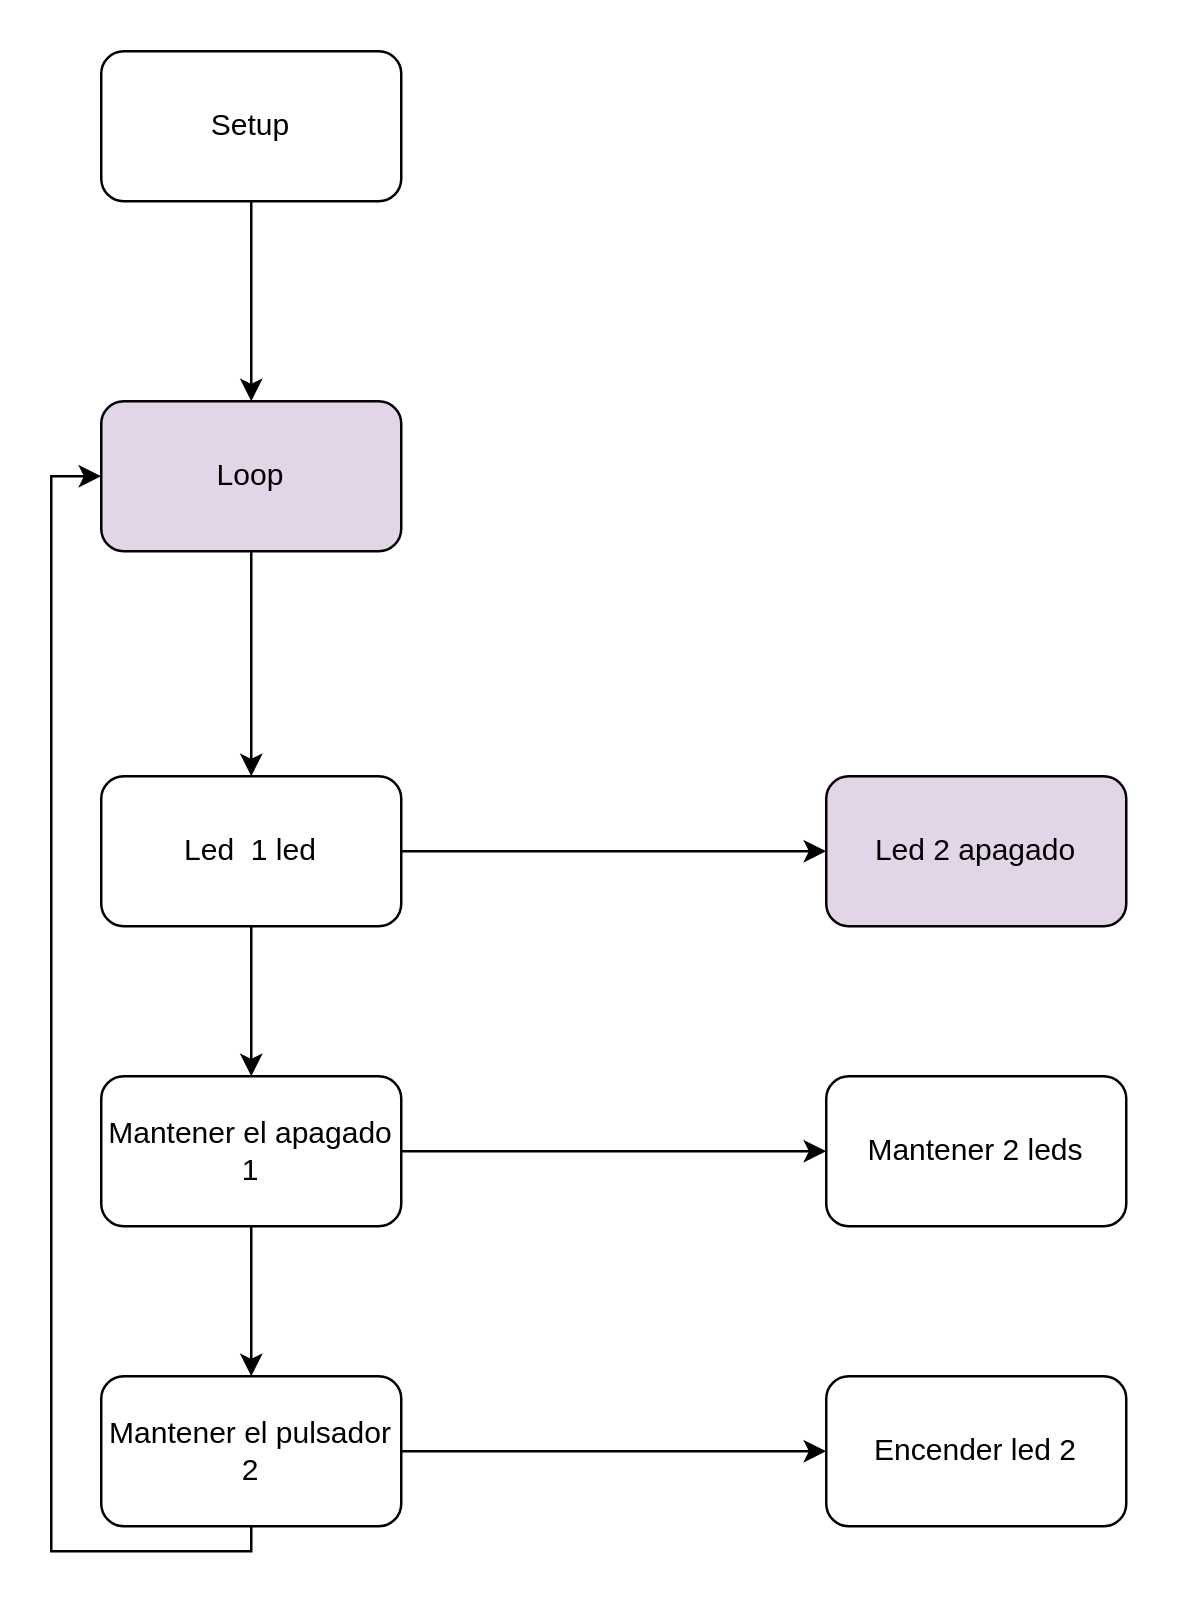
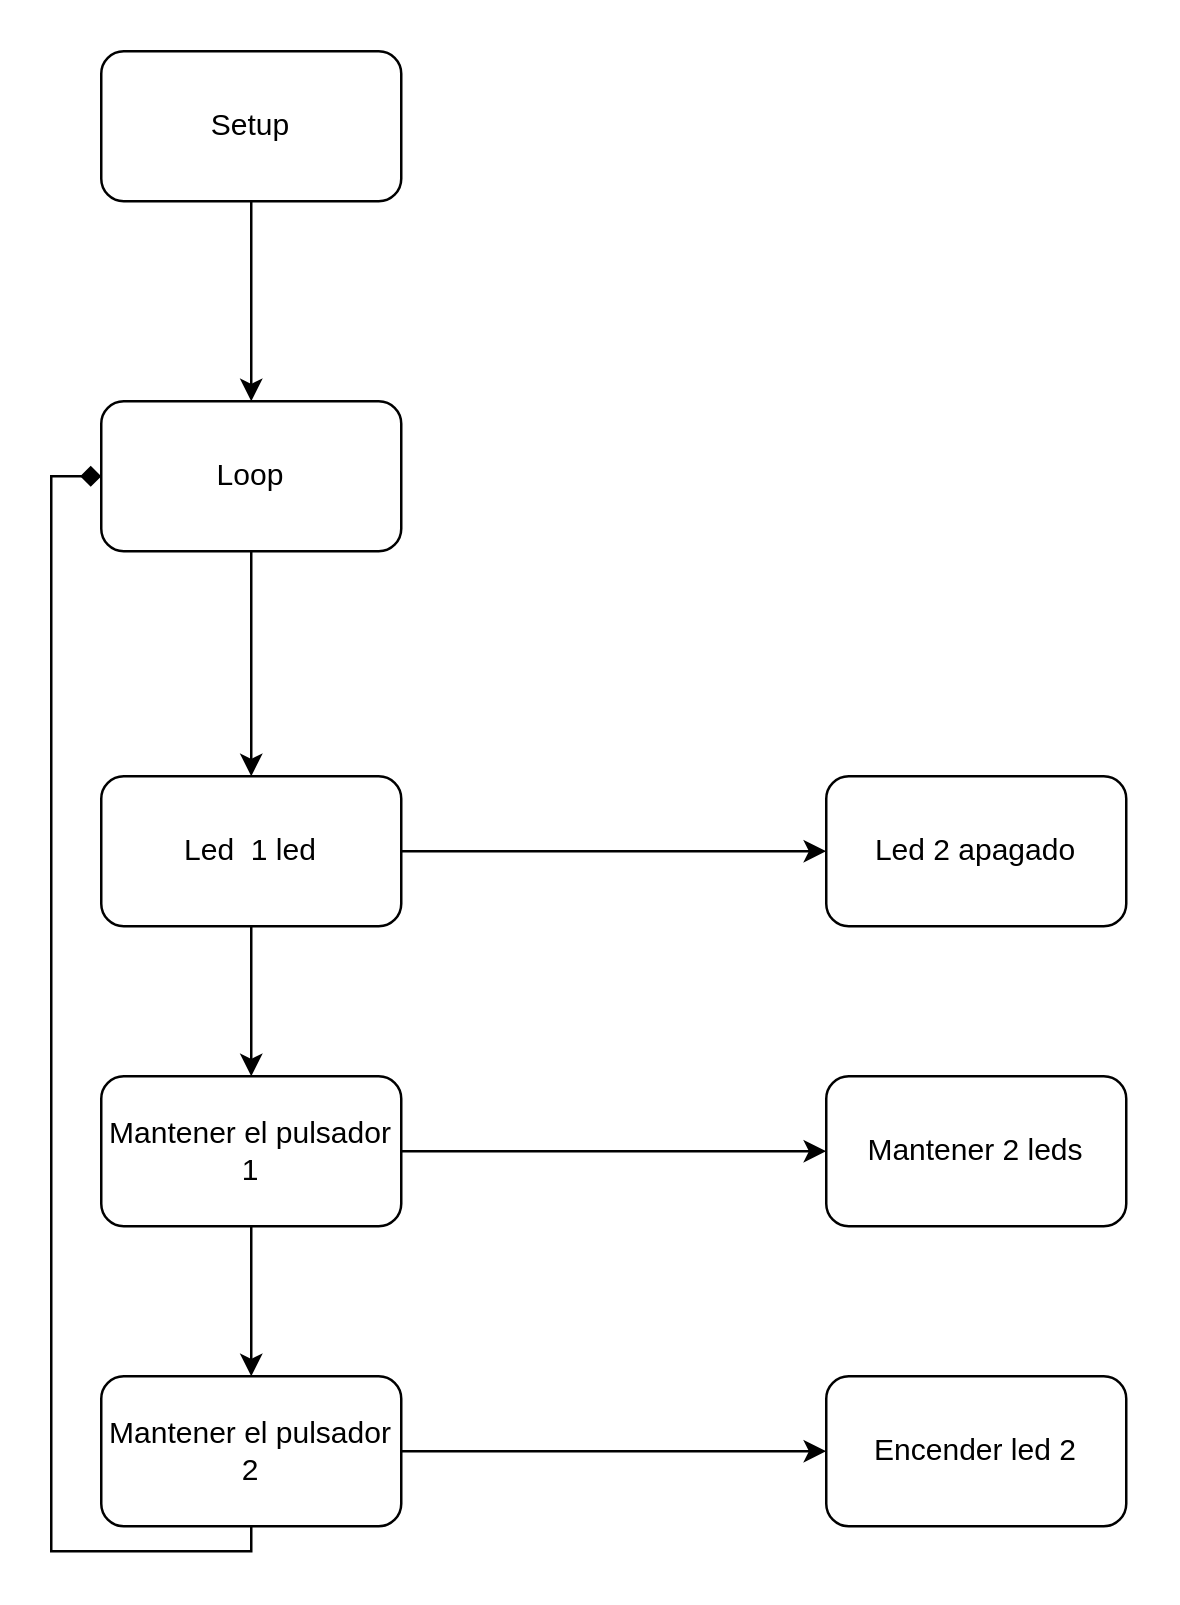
(82, 476) -> (81, 476)
(251, 476) -> (251, 476)
(976, 851) -> (976, 851)
(251, 1151) -> (251, 1151)
